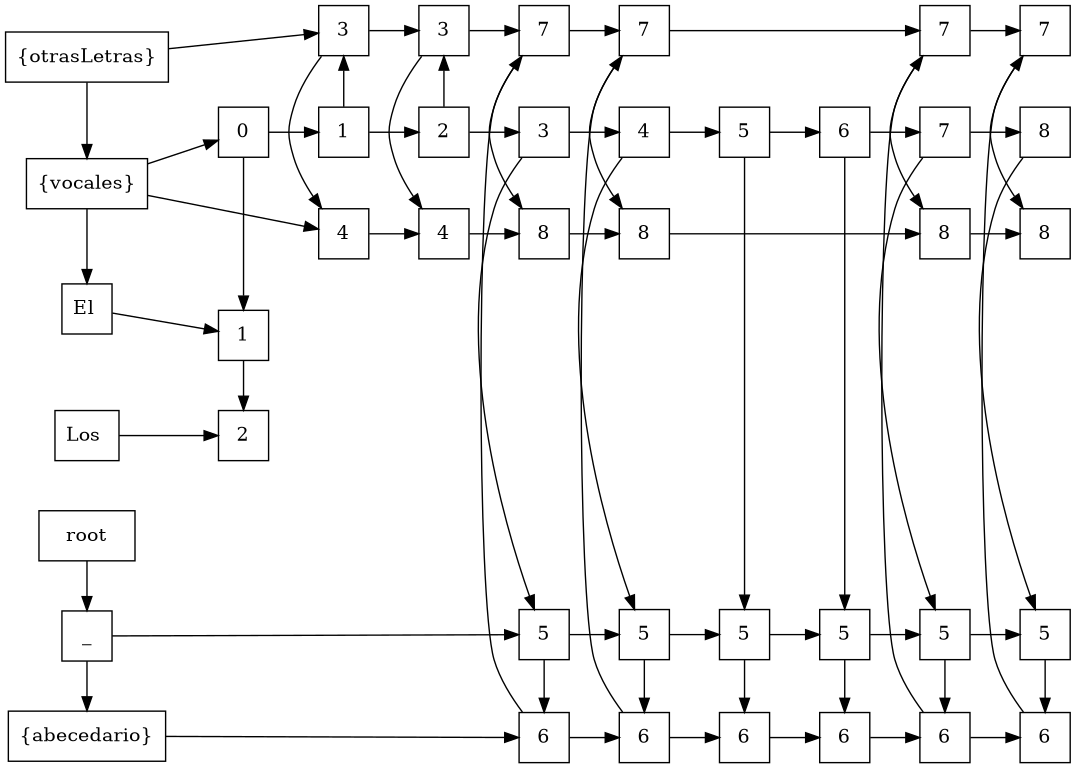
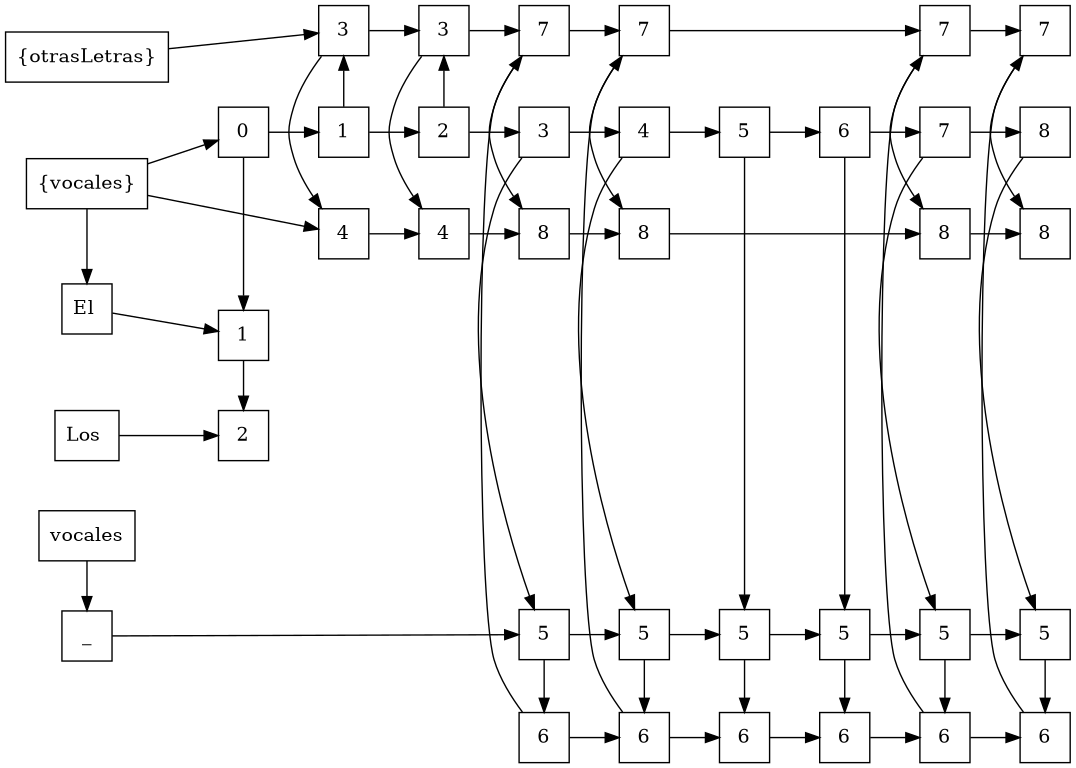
(87, 113) -> none
(87, 536) -> (87, 536)
(87, 736) -> none
